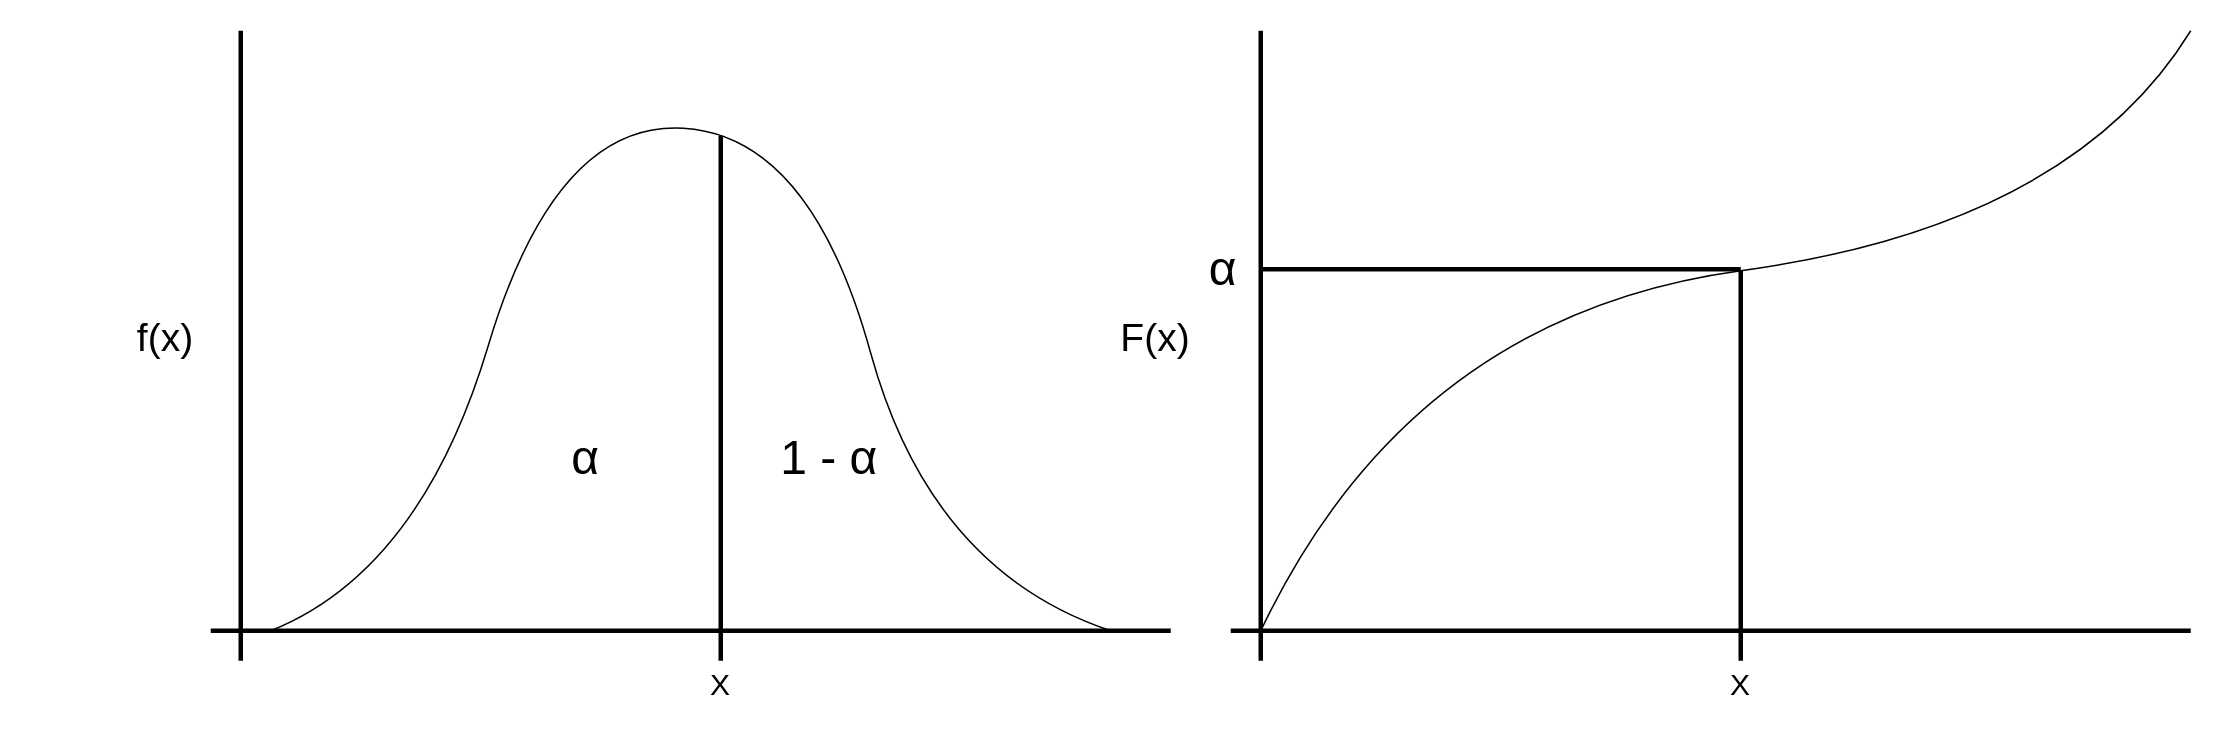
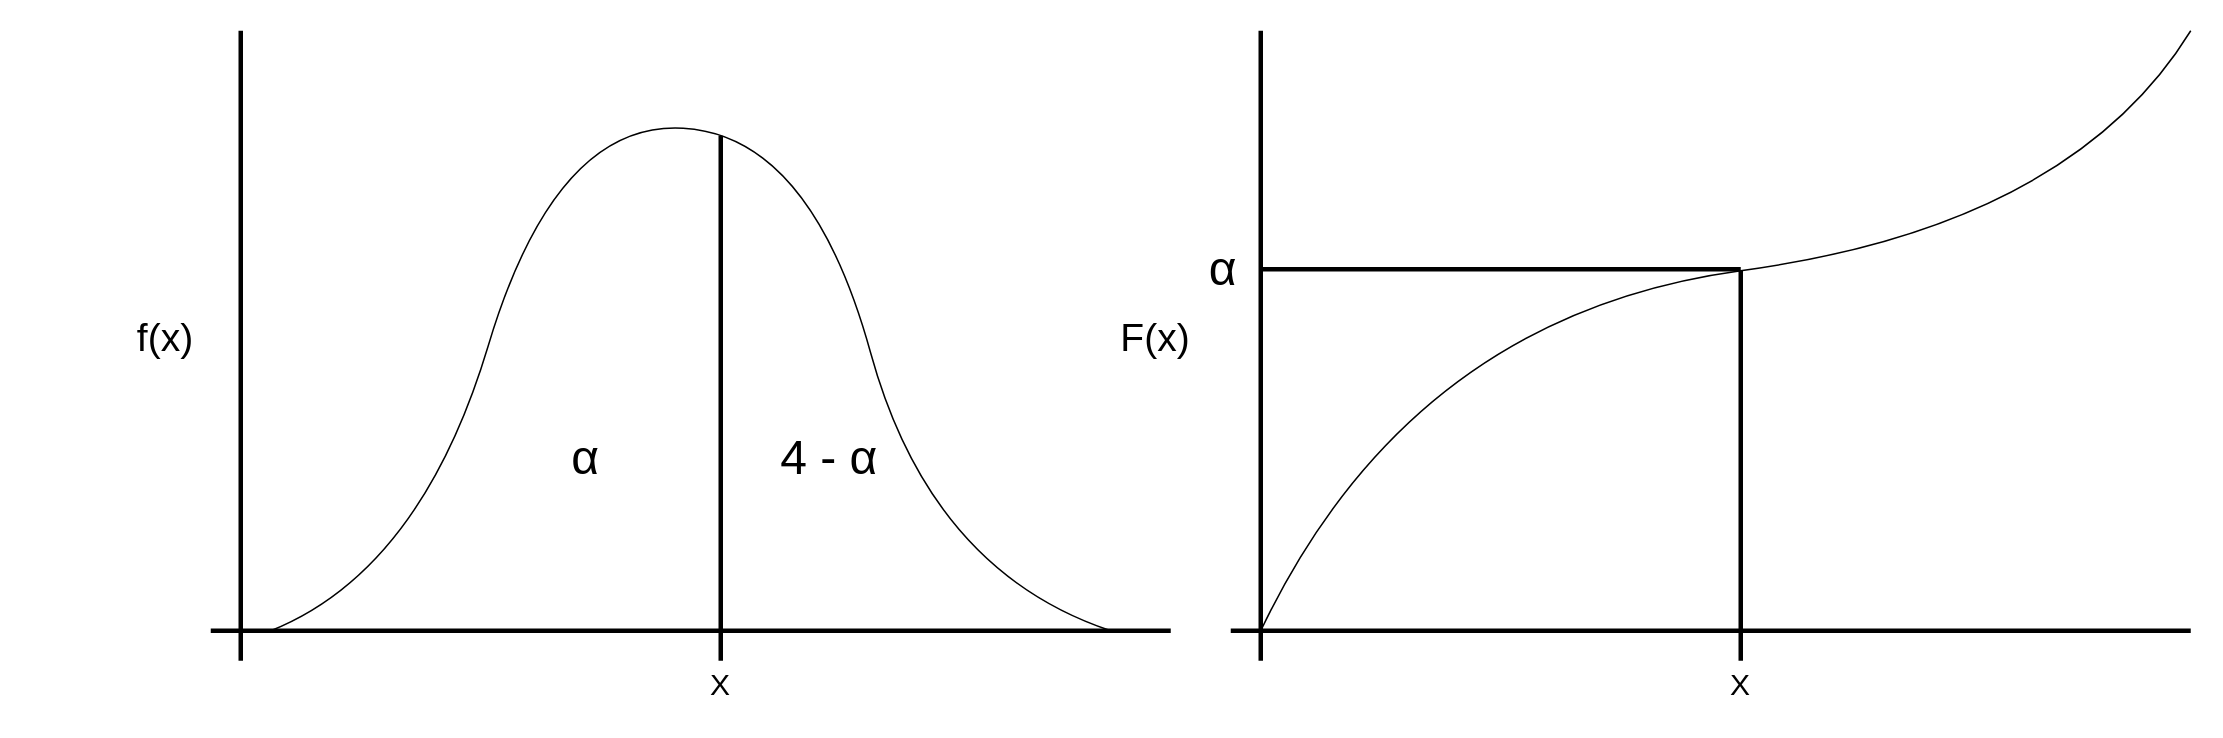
(830, 458) -> (830, 458)
